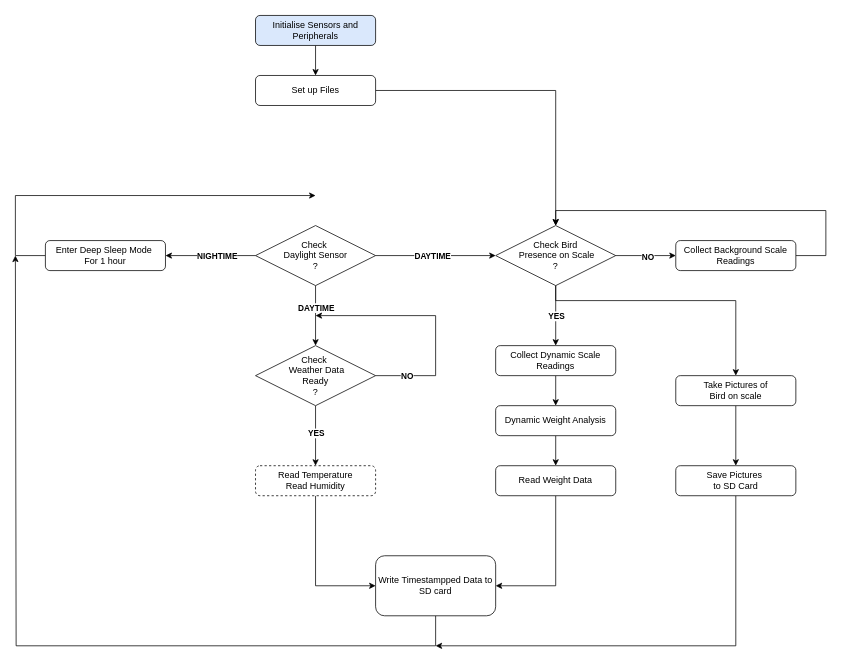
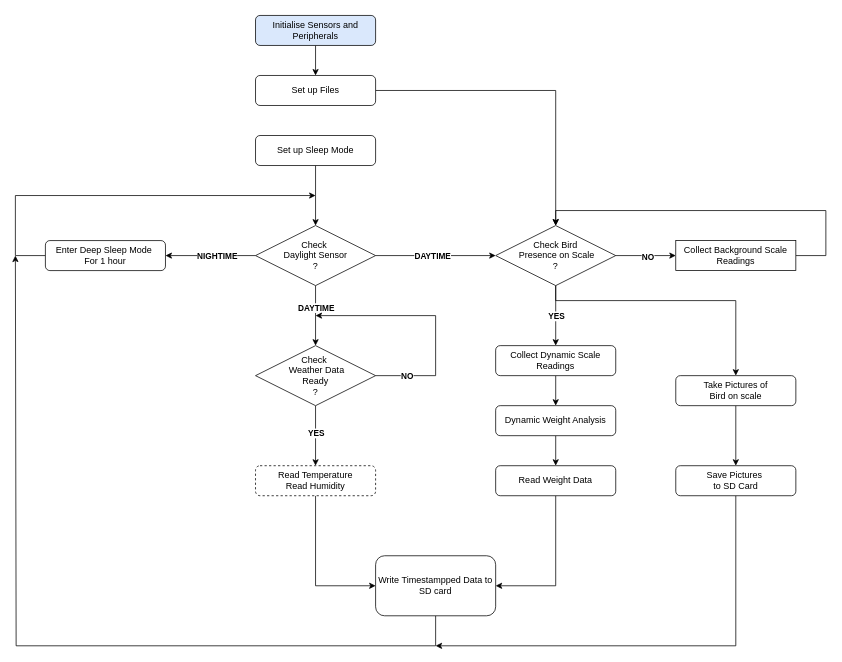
none -> (315, 150)
none -> (315, 192)
(735, 255) -> (735, 255)
